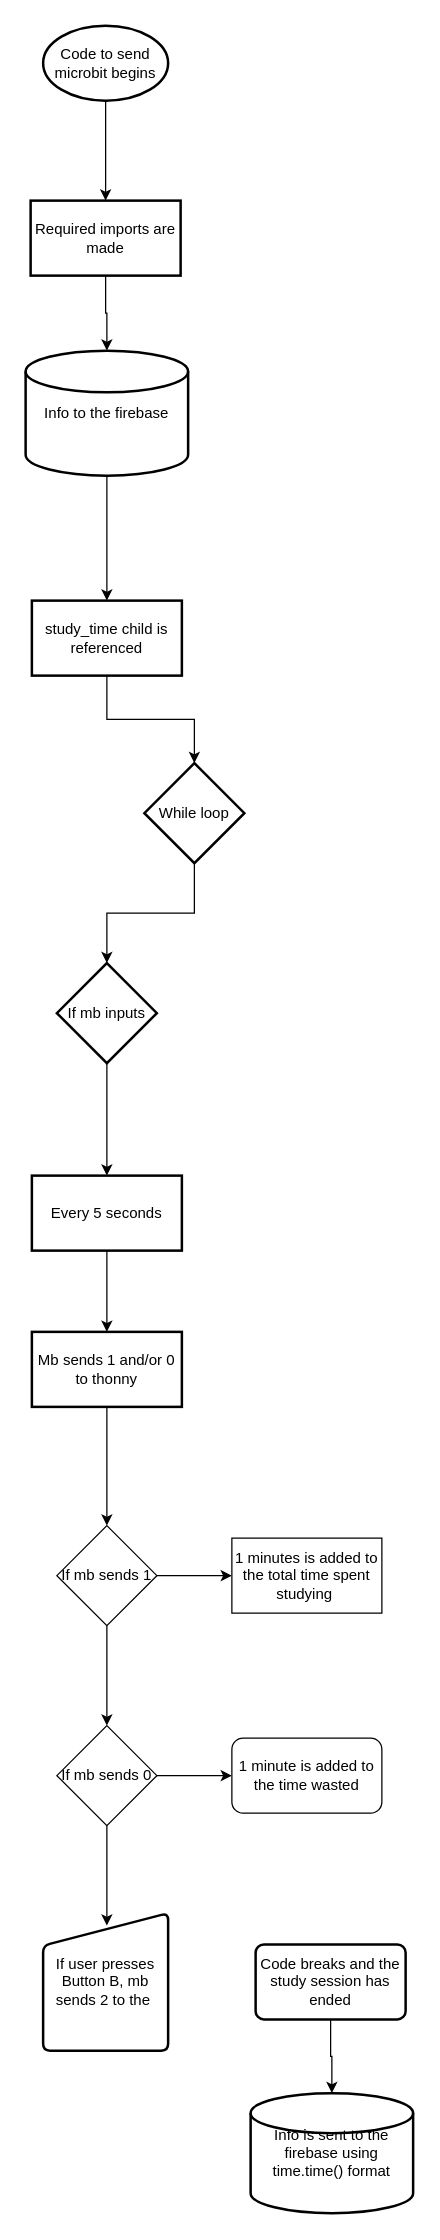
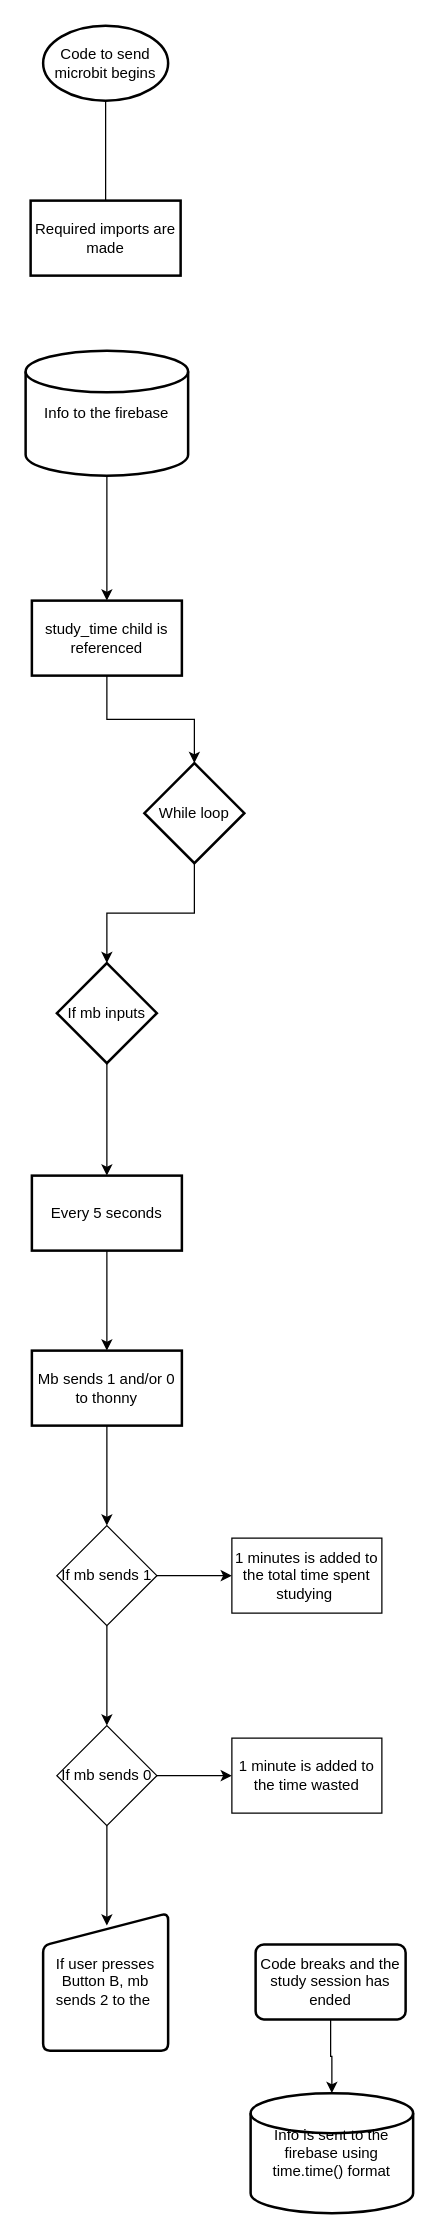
(106, 190) -> (106, 193)
(106, 309) -> none
(107, 1369) -> (107, 1388)
(307, 1776) -> (307, 1776)
